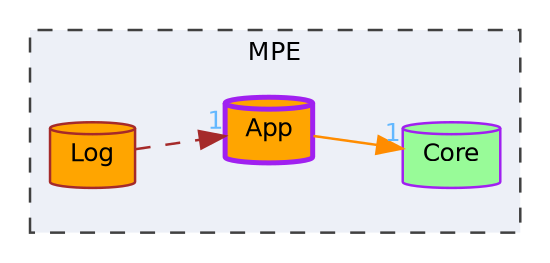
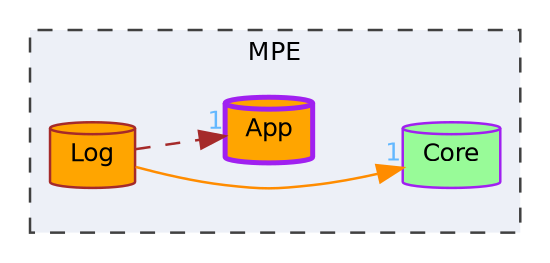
(345, 140) -> (256, 188)
